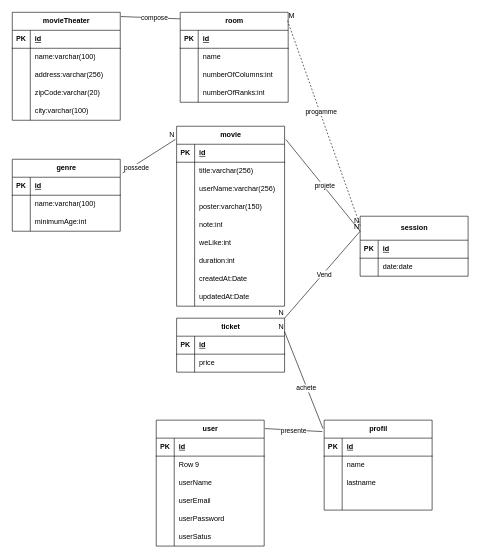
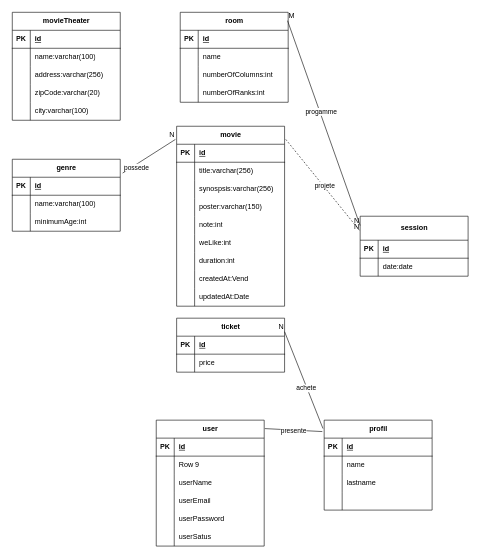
(150, 18) -> none
(324, 123) -> (324, 123)
(303, 160) -> (303, 160)
(241, 189) -> (242, 189)
(322, 275) -> none
(227, 279) -> (227, 279)
